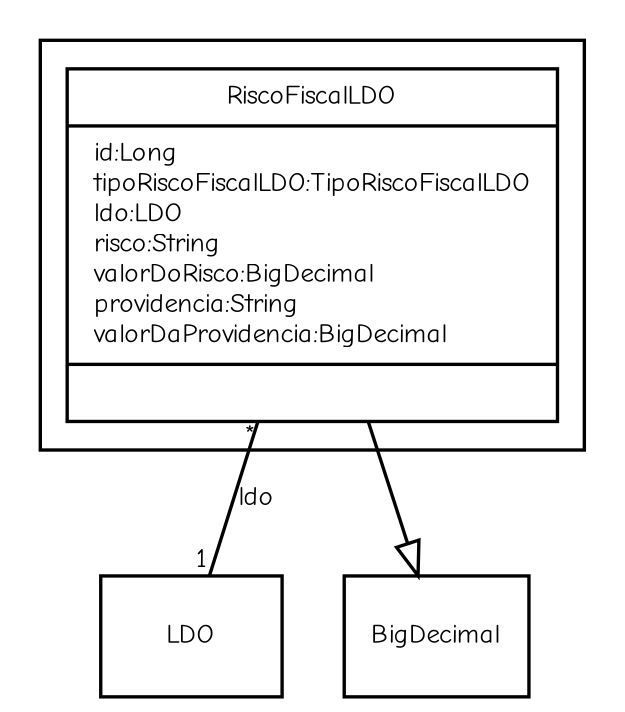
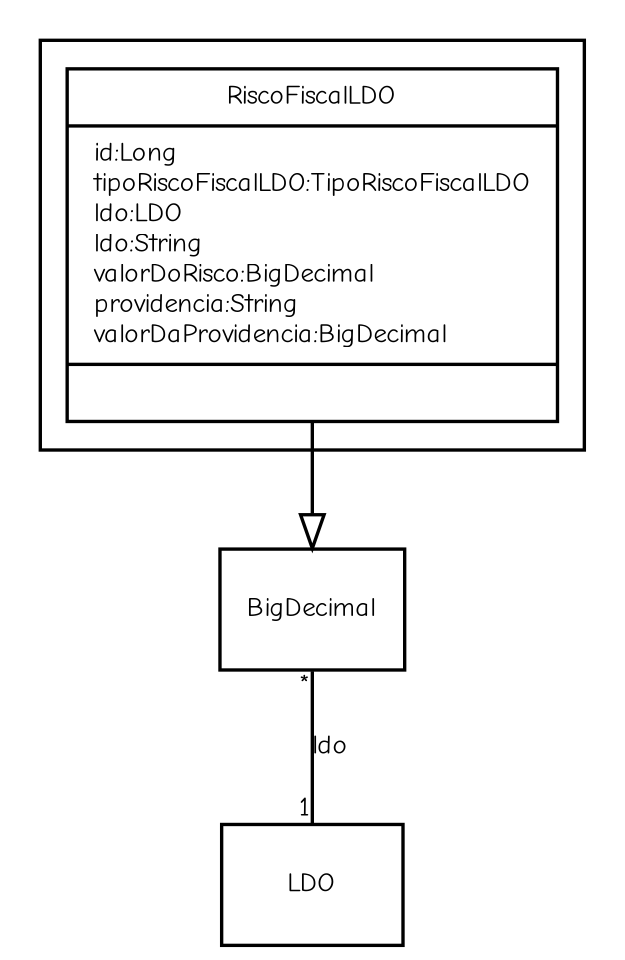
(158, 243) -> (149, 243)
(234, 499) -> (312, 748)
